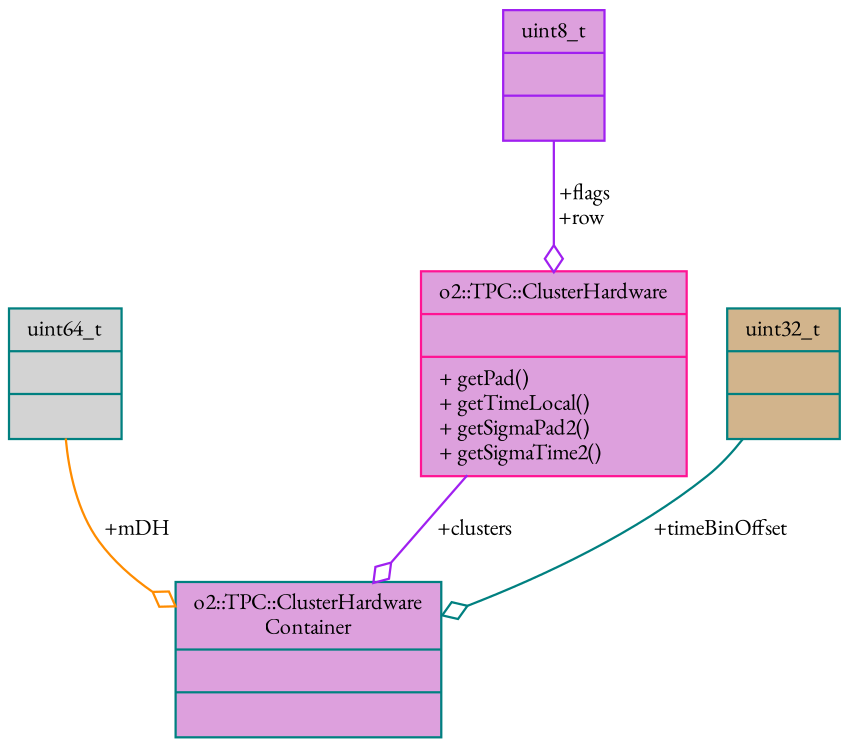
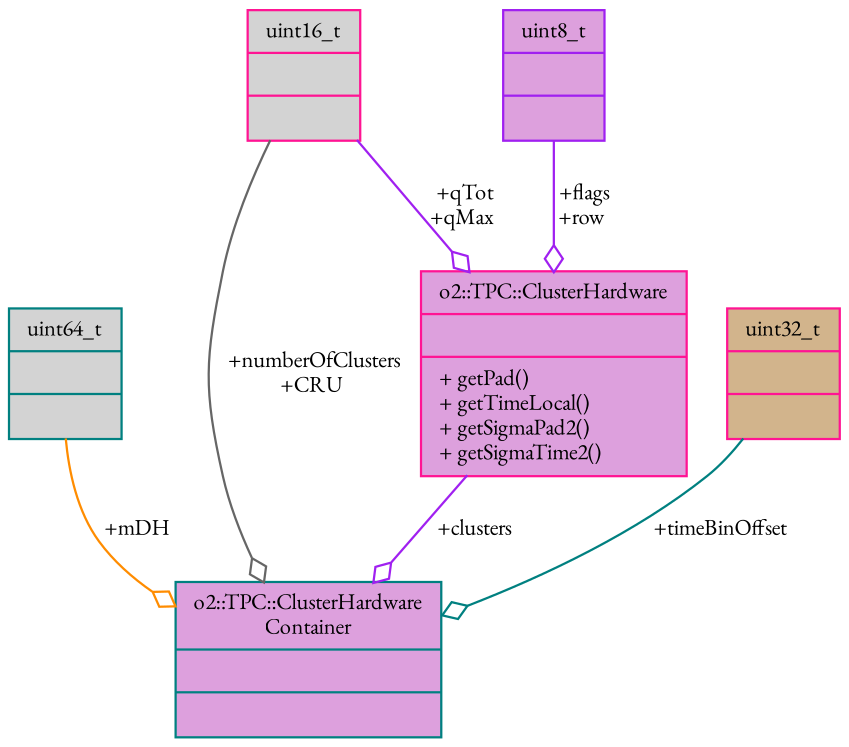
none -> (304, 75)
(783, 374) -> (783, 374)
